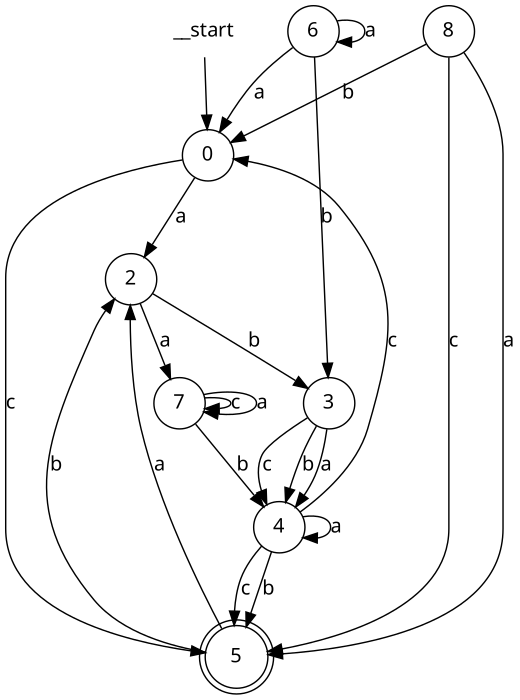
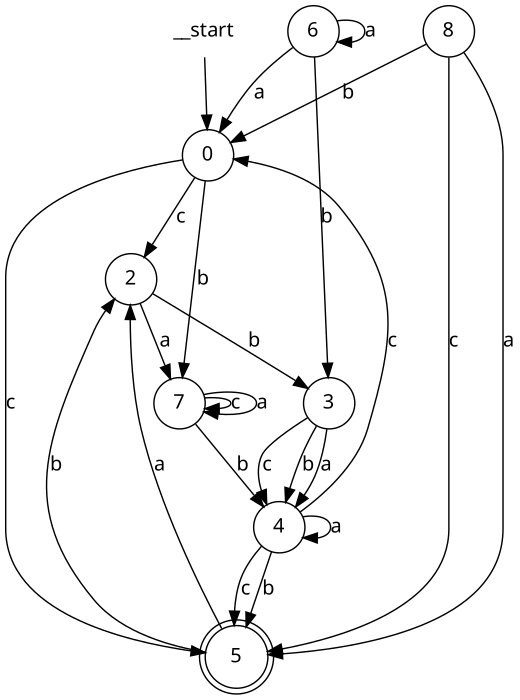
(181, 217) -> (181, 217)
none -> (195, 272)
